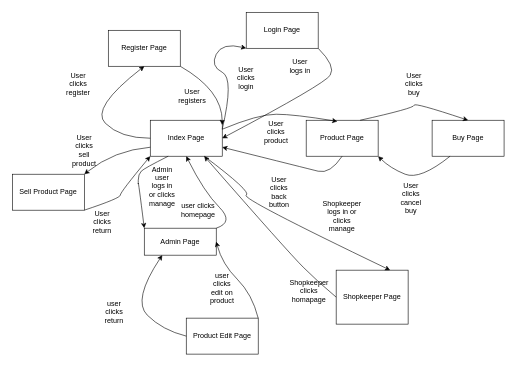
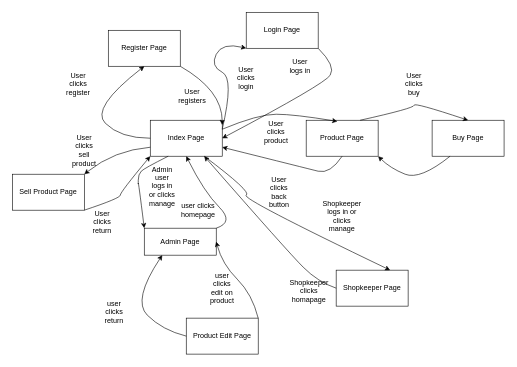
(411, 198) -> none
(372, 297) -> (372, 288)
